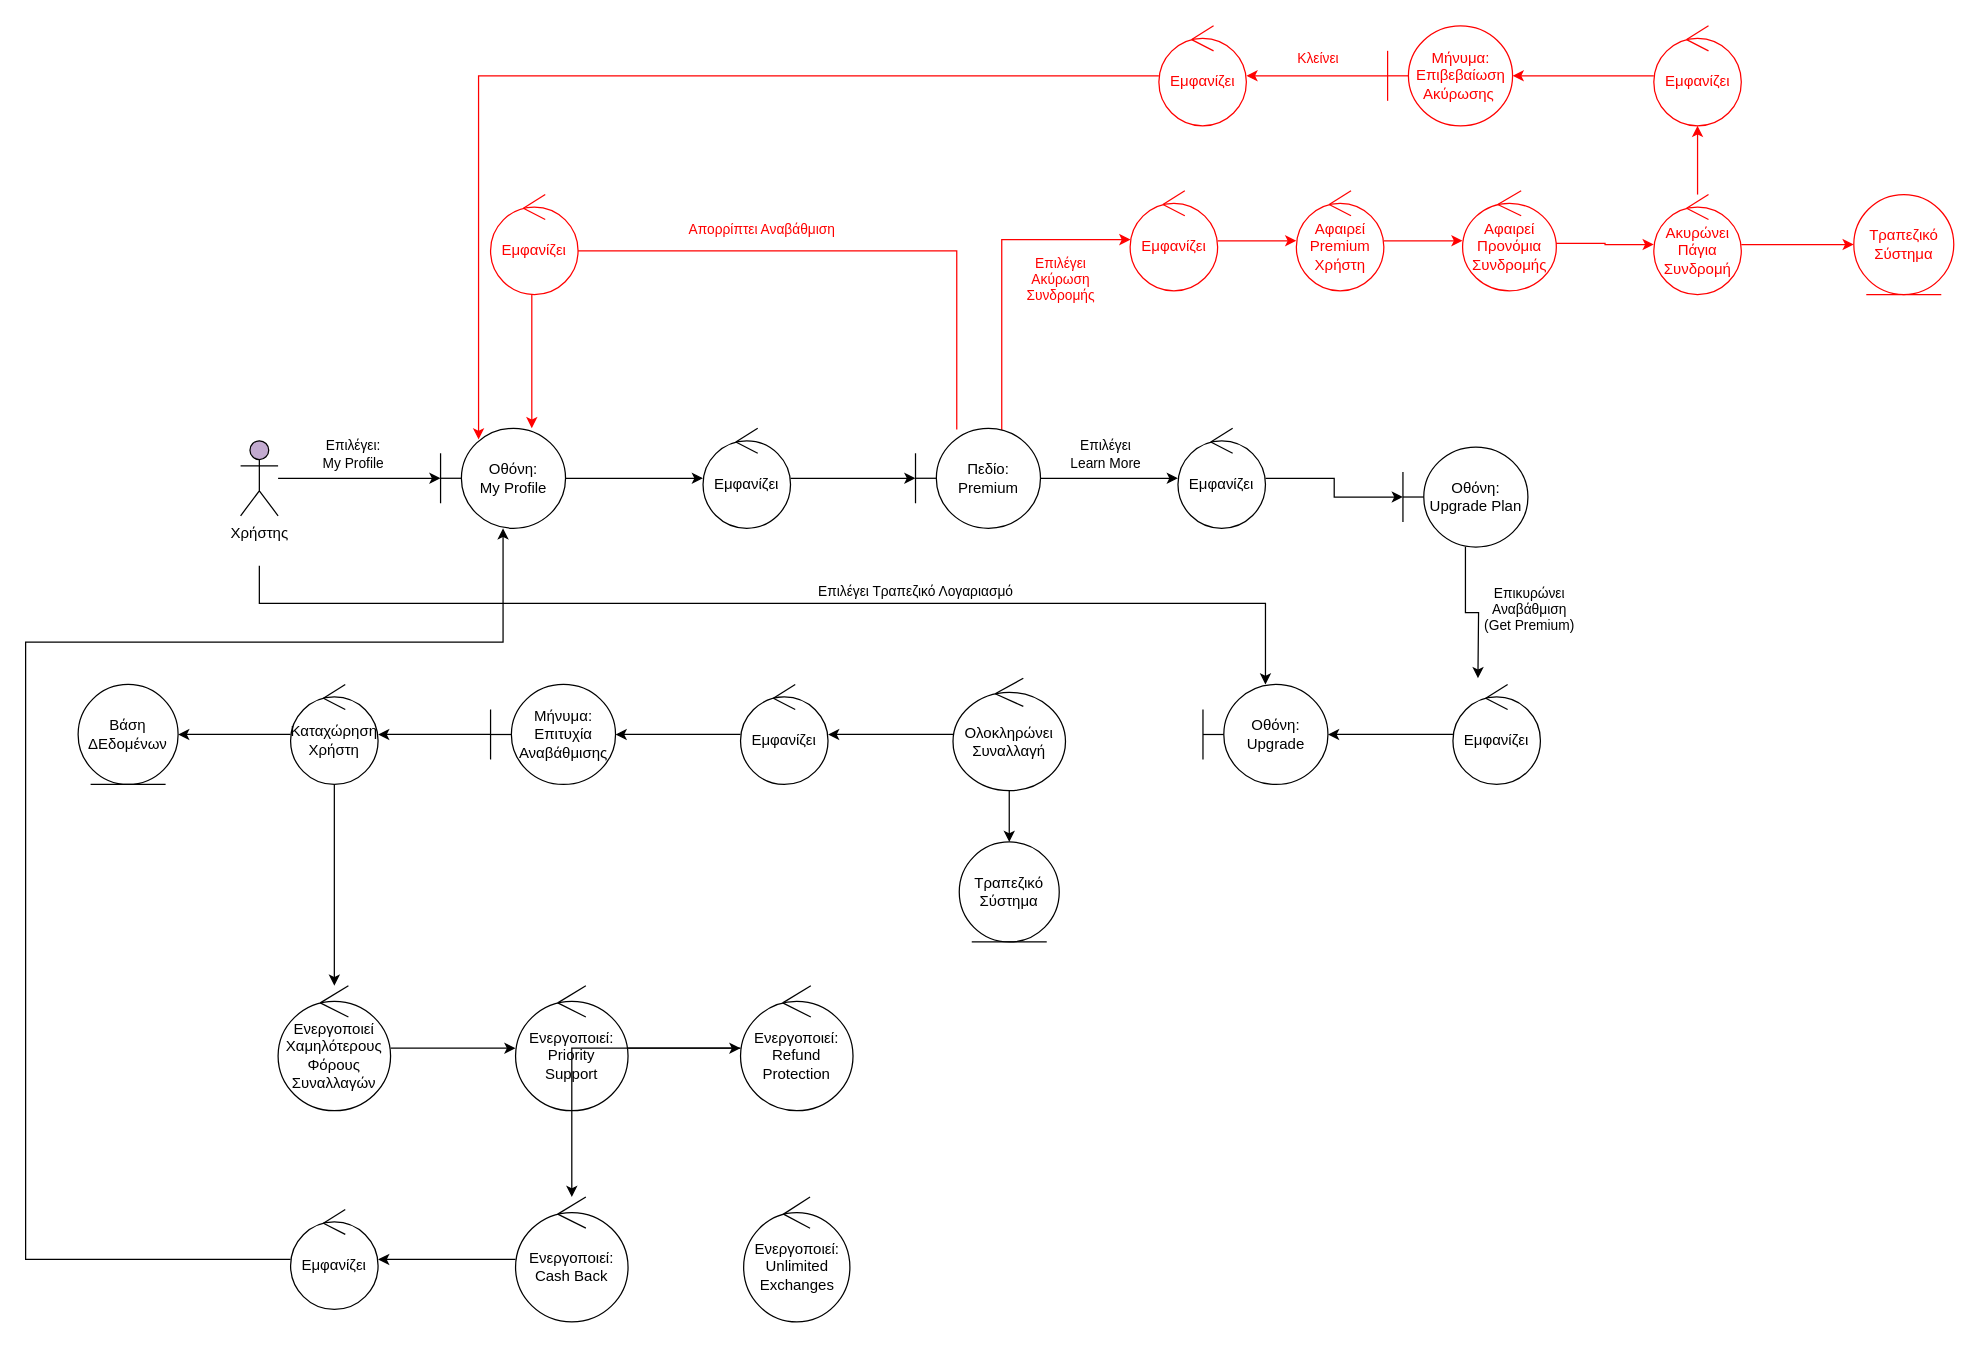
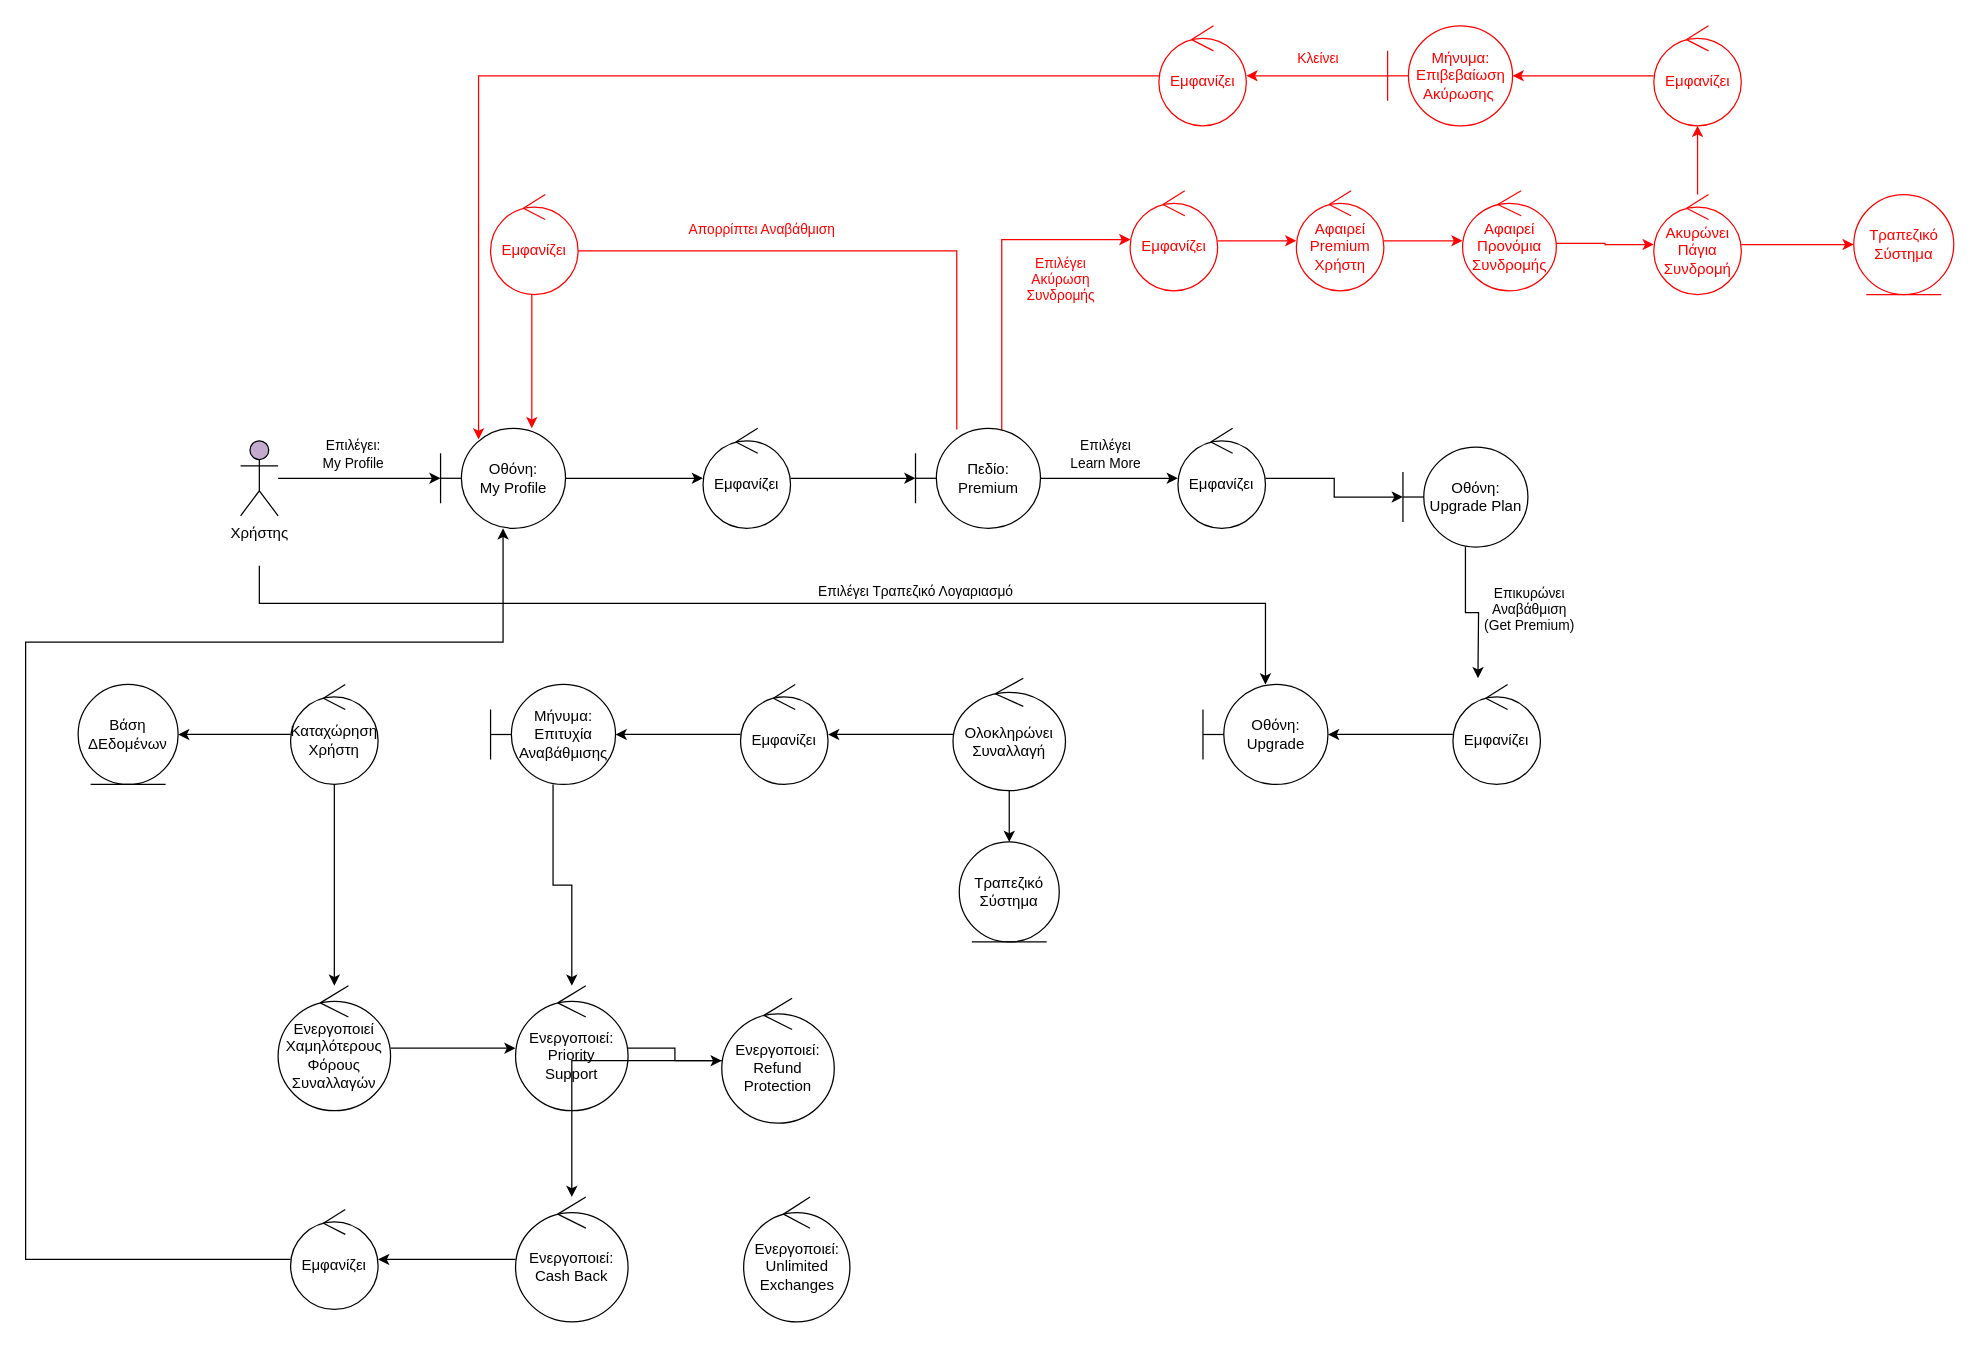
(437, 734) -> (558, 885)
(797, 1048) -> (778, 1061)
